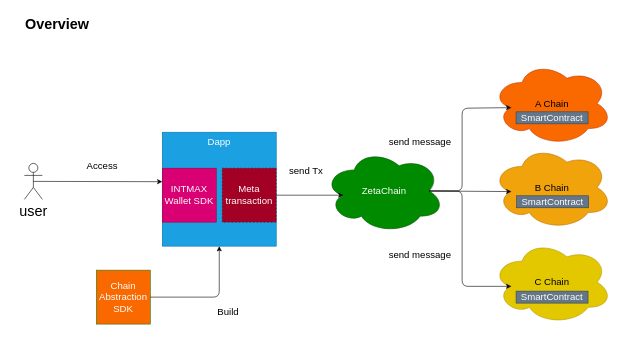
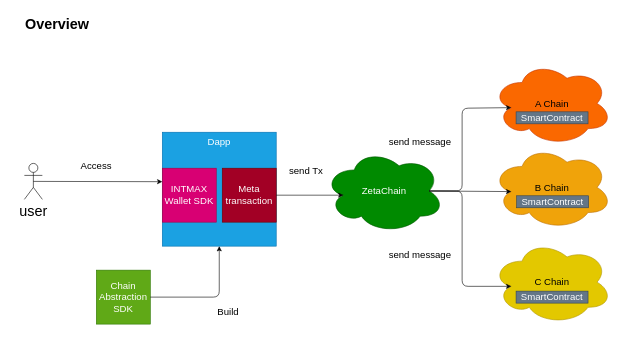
(102, 165) -> (96, 165)
(249, 195) -> (249, 195)
(123, 297) -> (123, 297)
